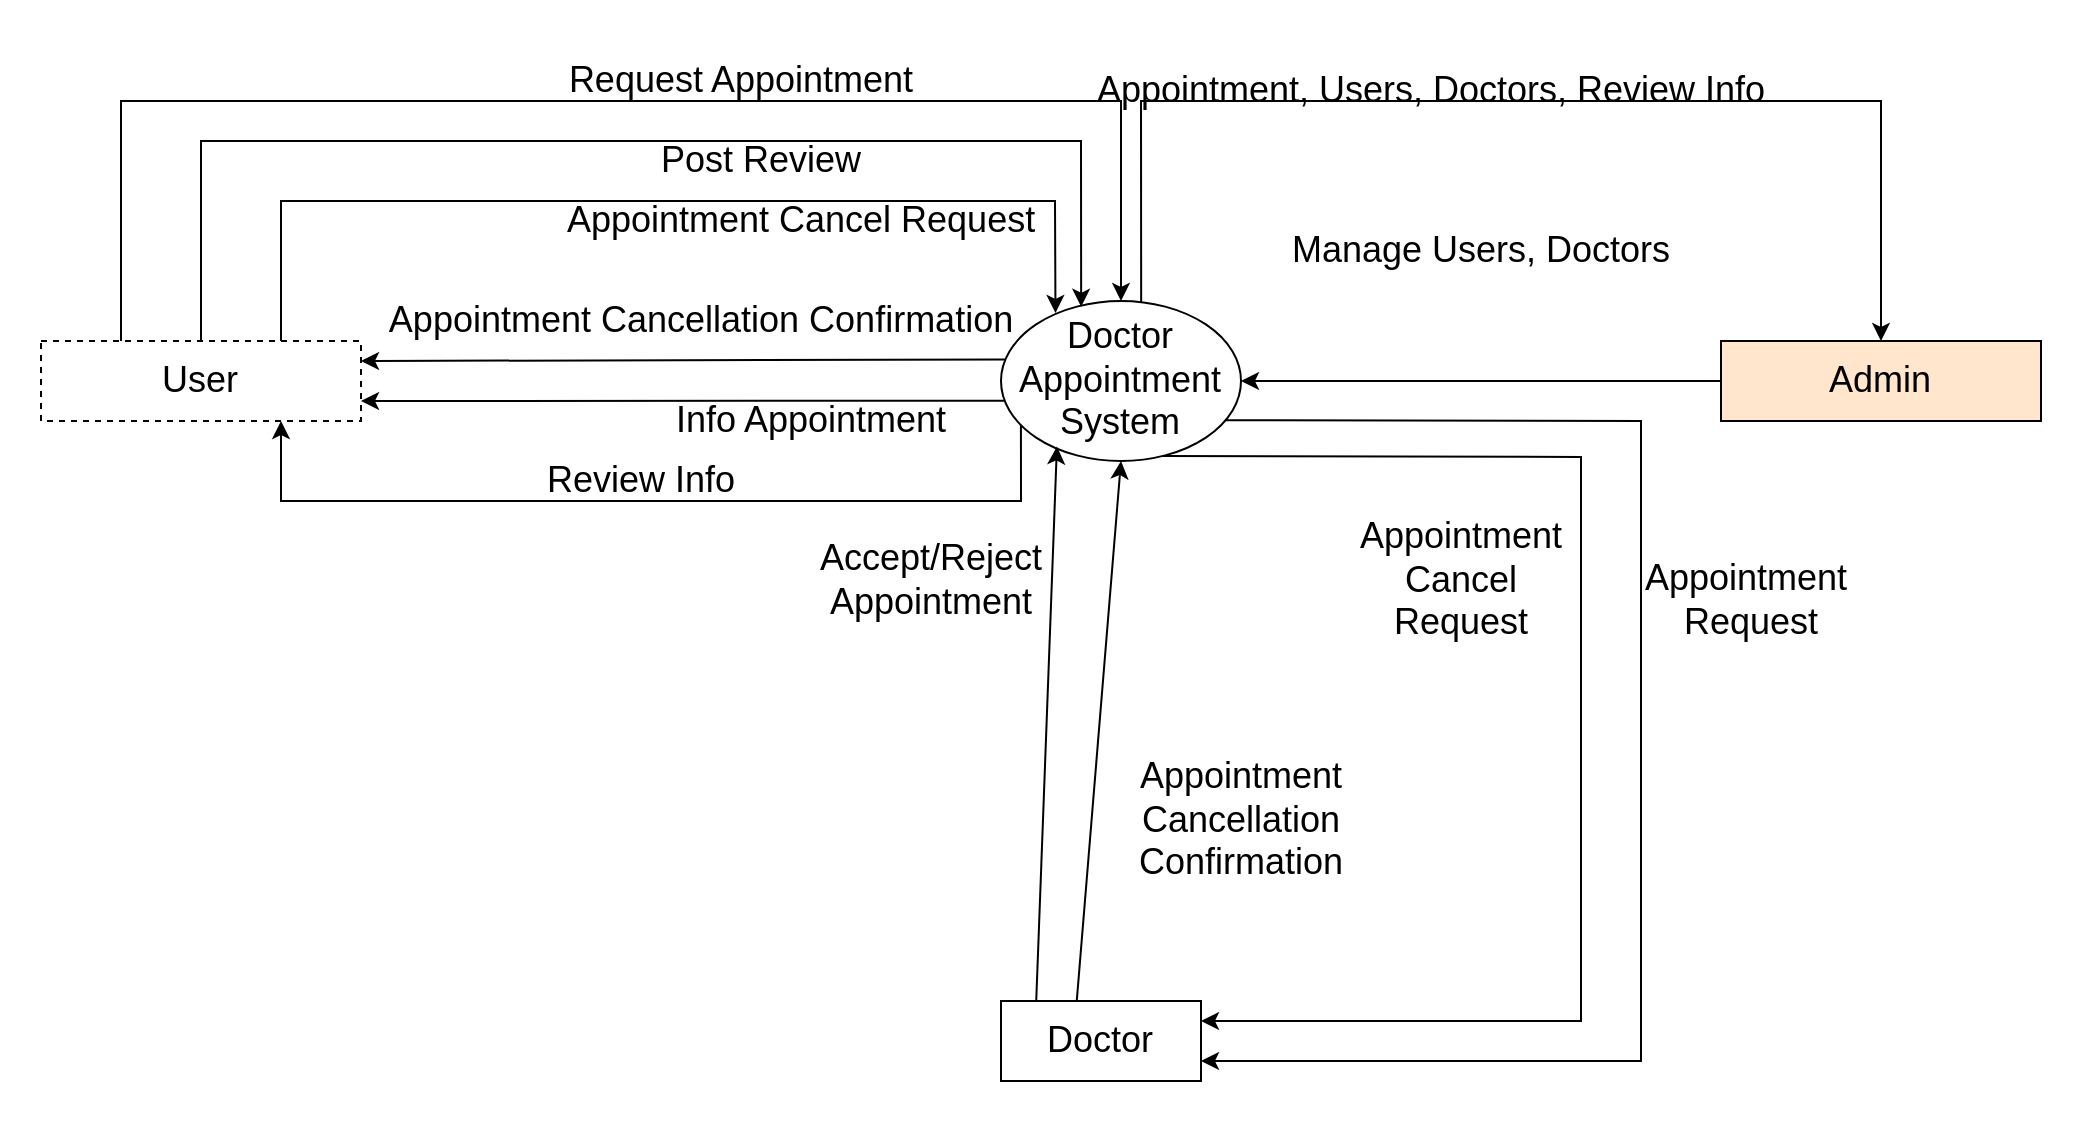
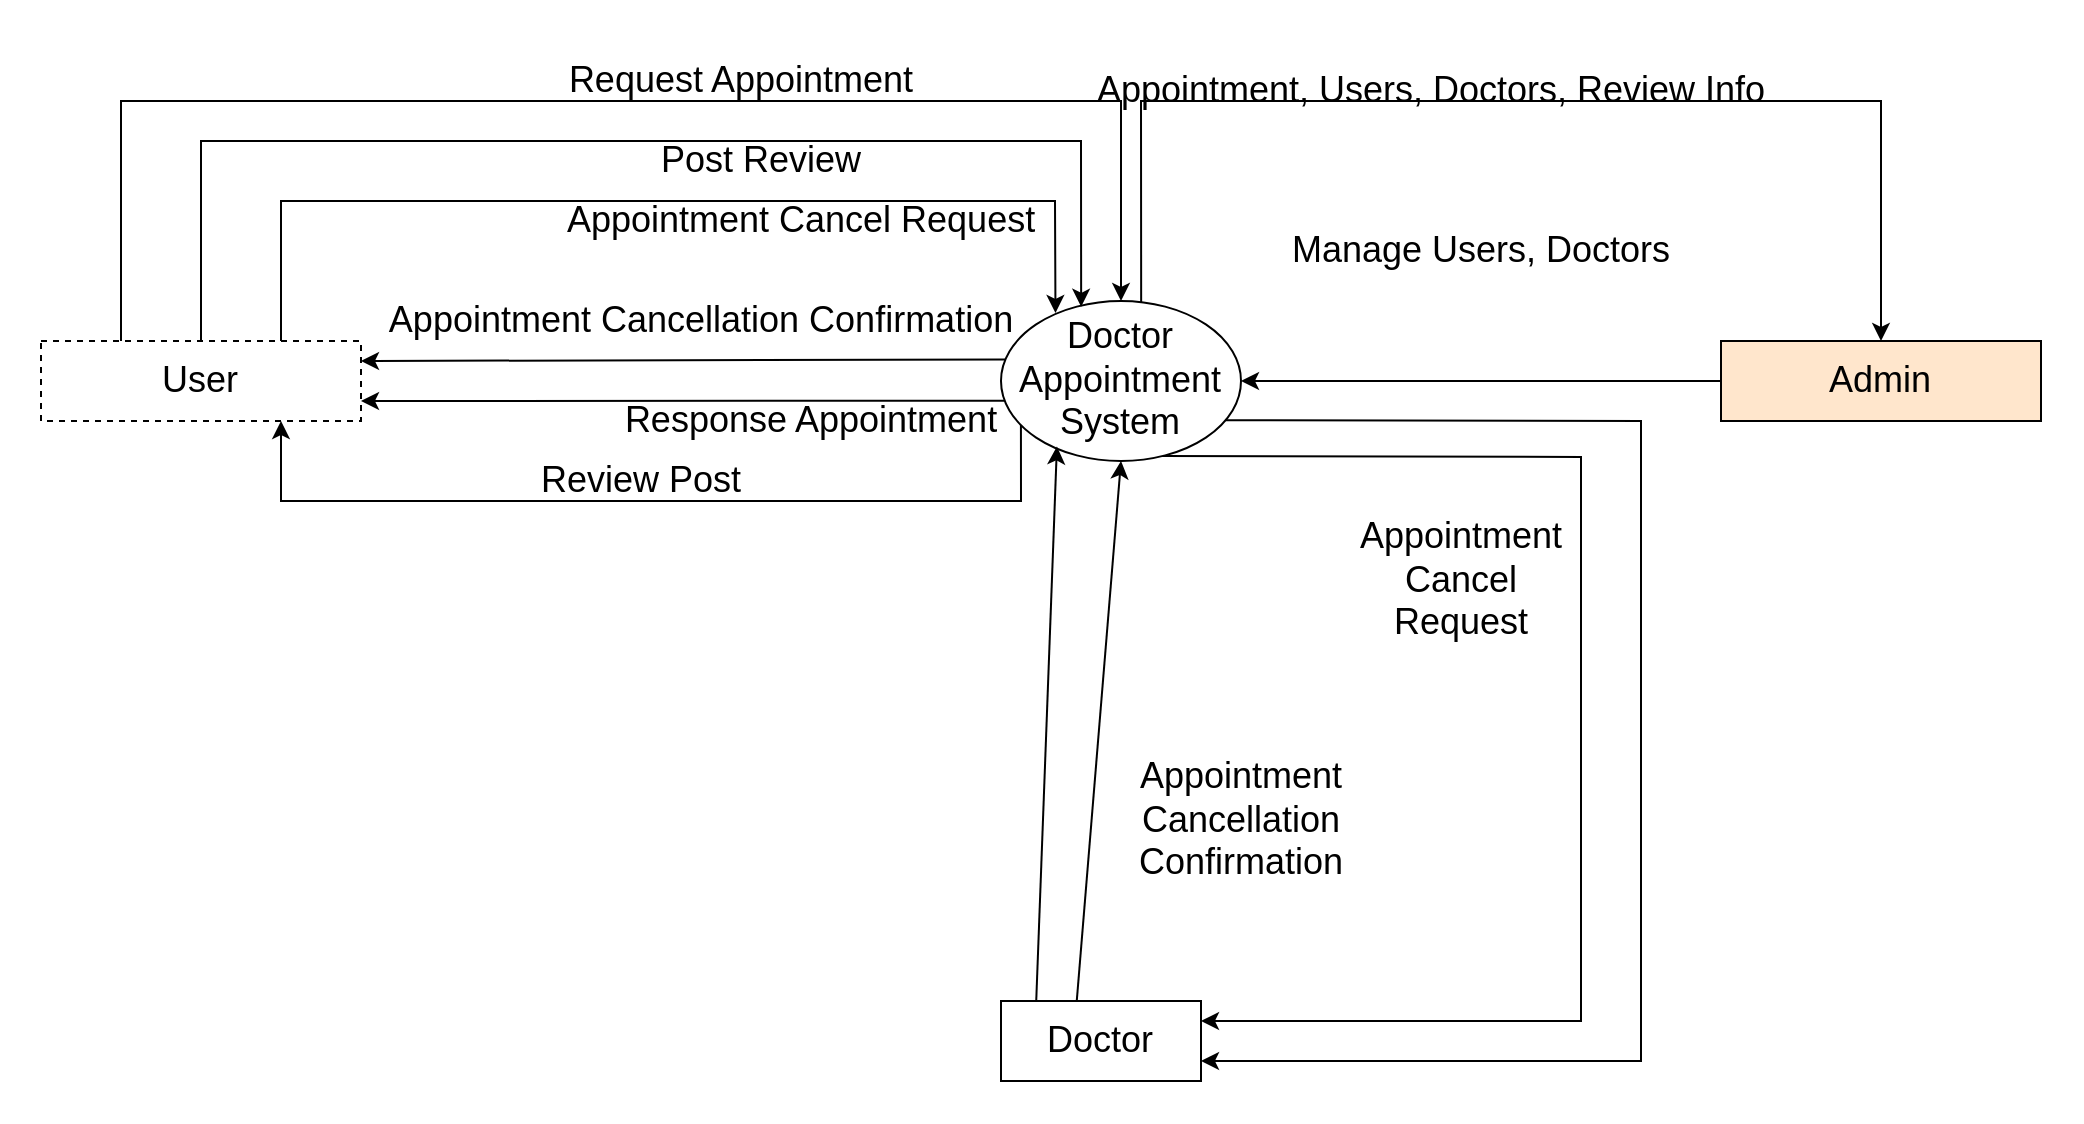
(812, 421) -> (812, 421)
(642, 481) -> (642, 481)
(931, 581) -> none
(1751, 601) -> none
